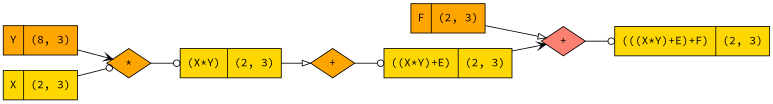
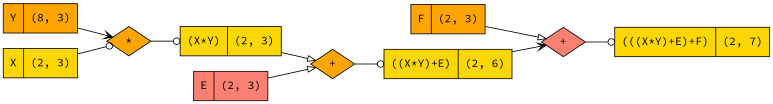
(743, 41) -> (743, 42)
(485, 63) -> (485, 64)
none -> (231, 86)
